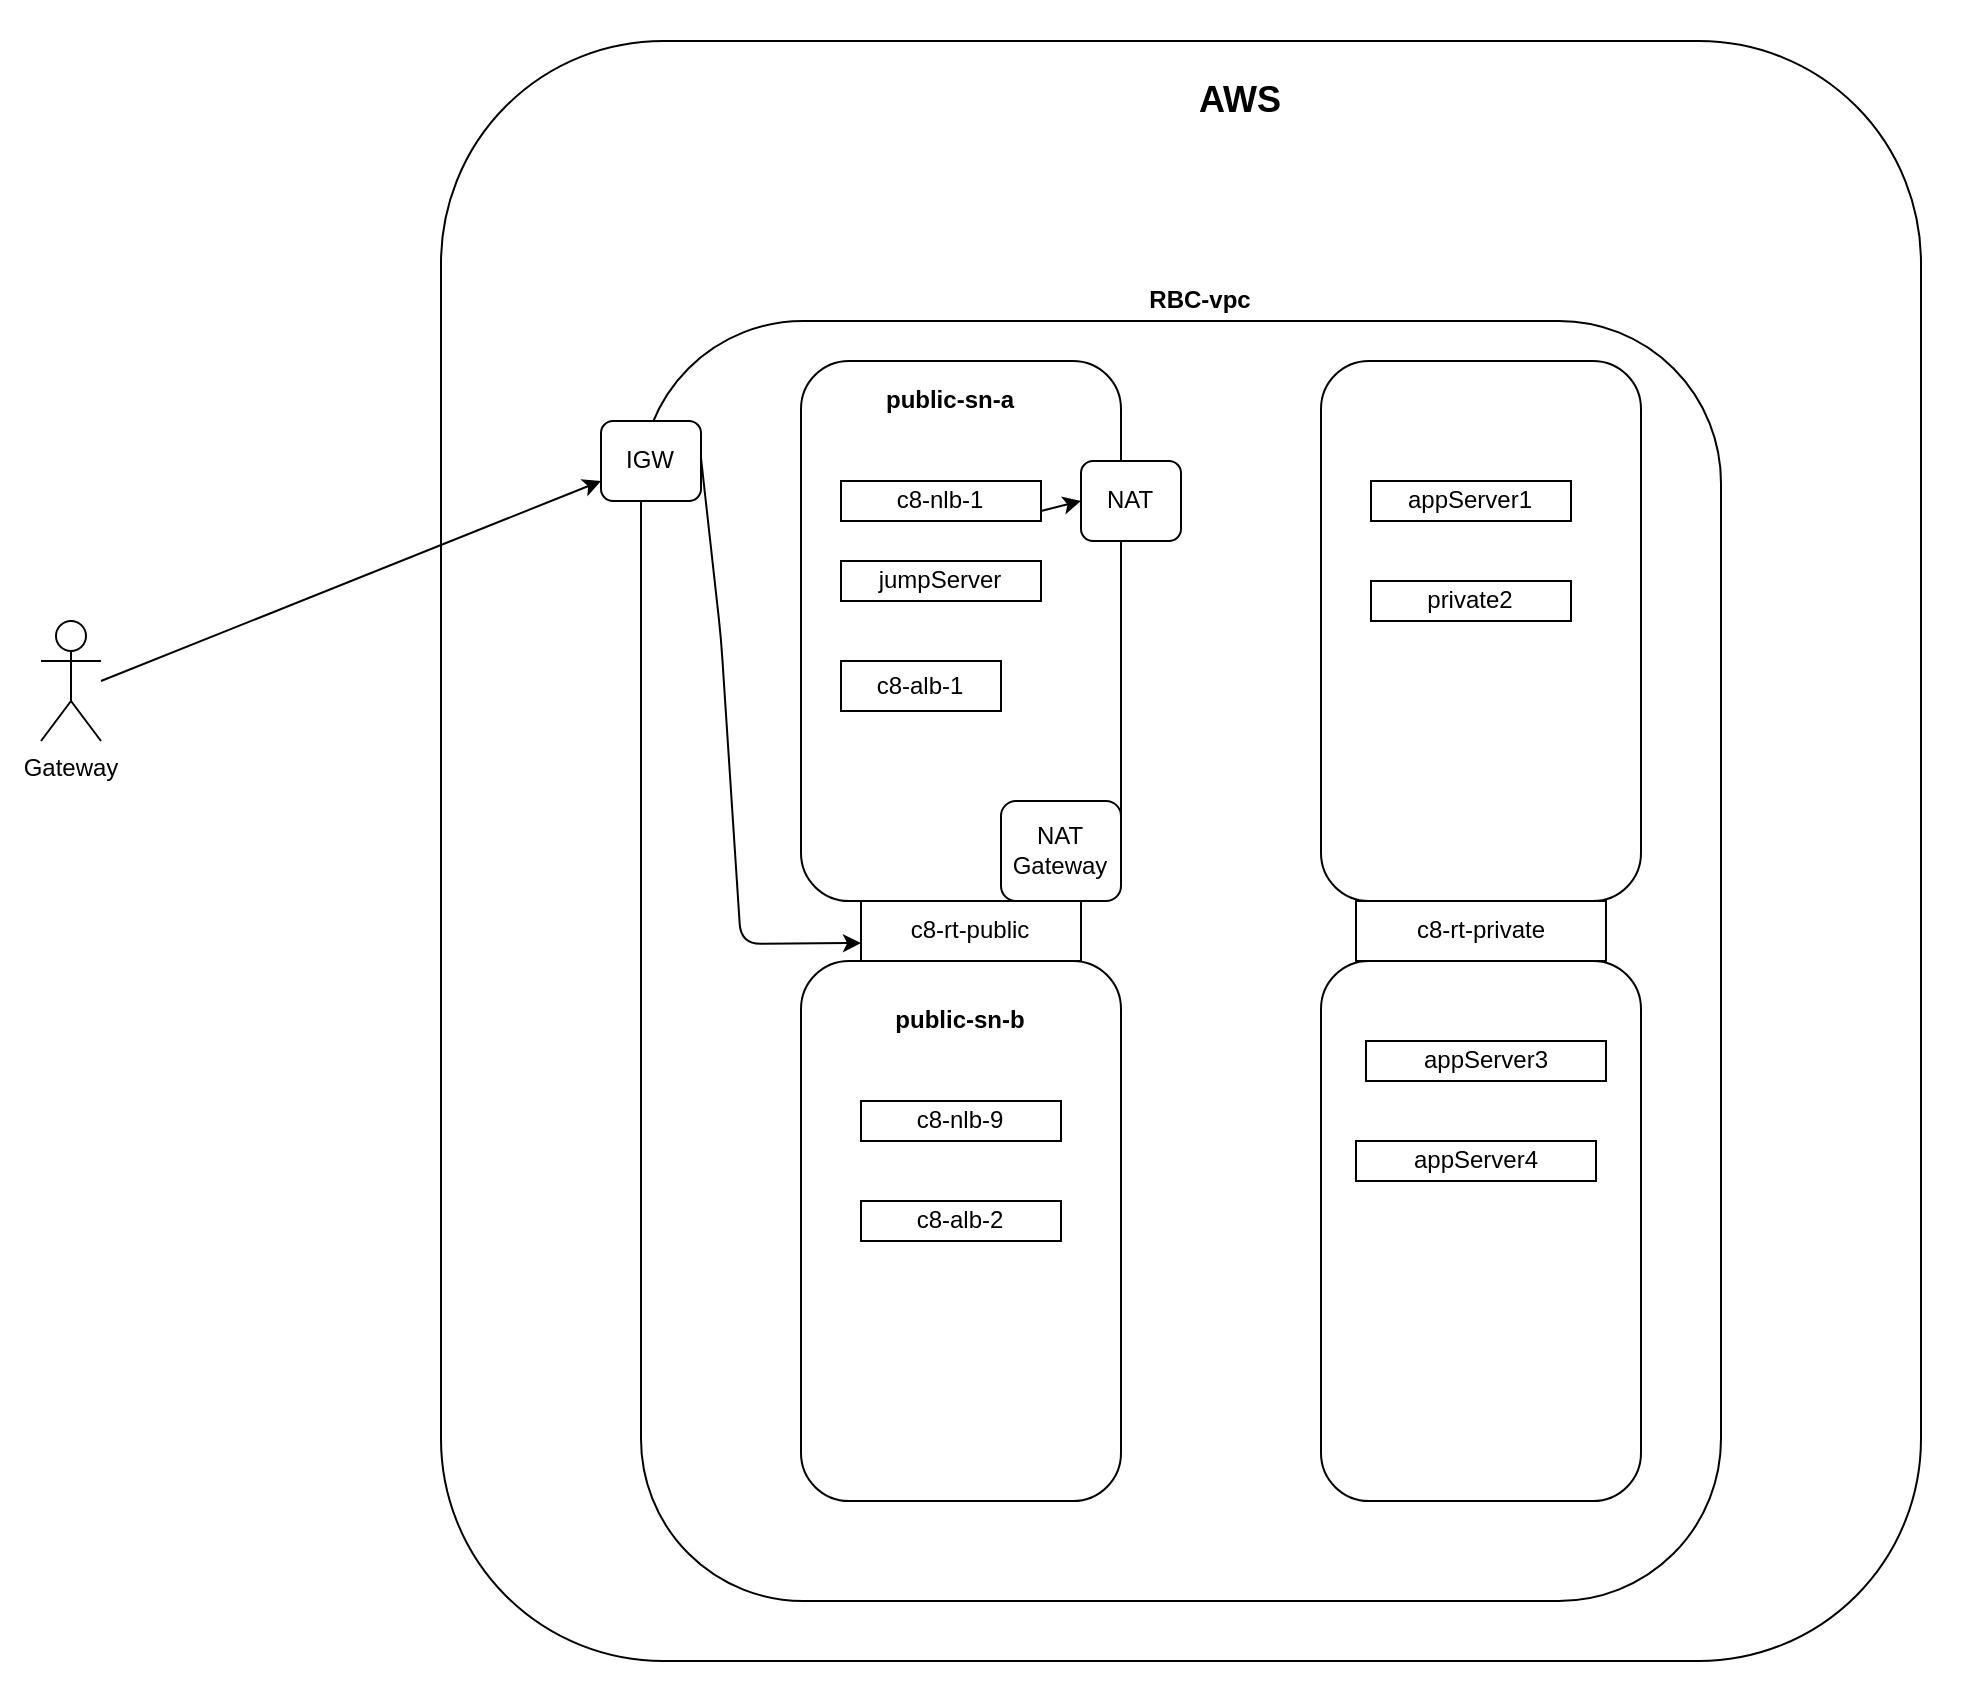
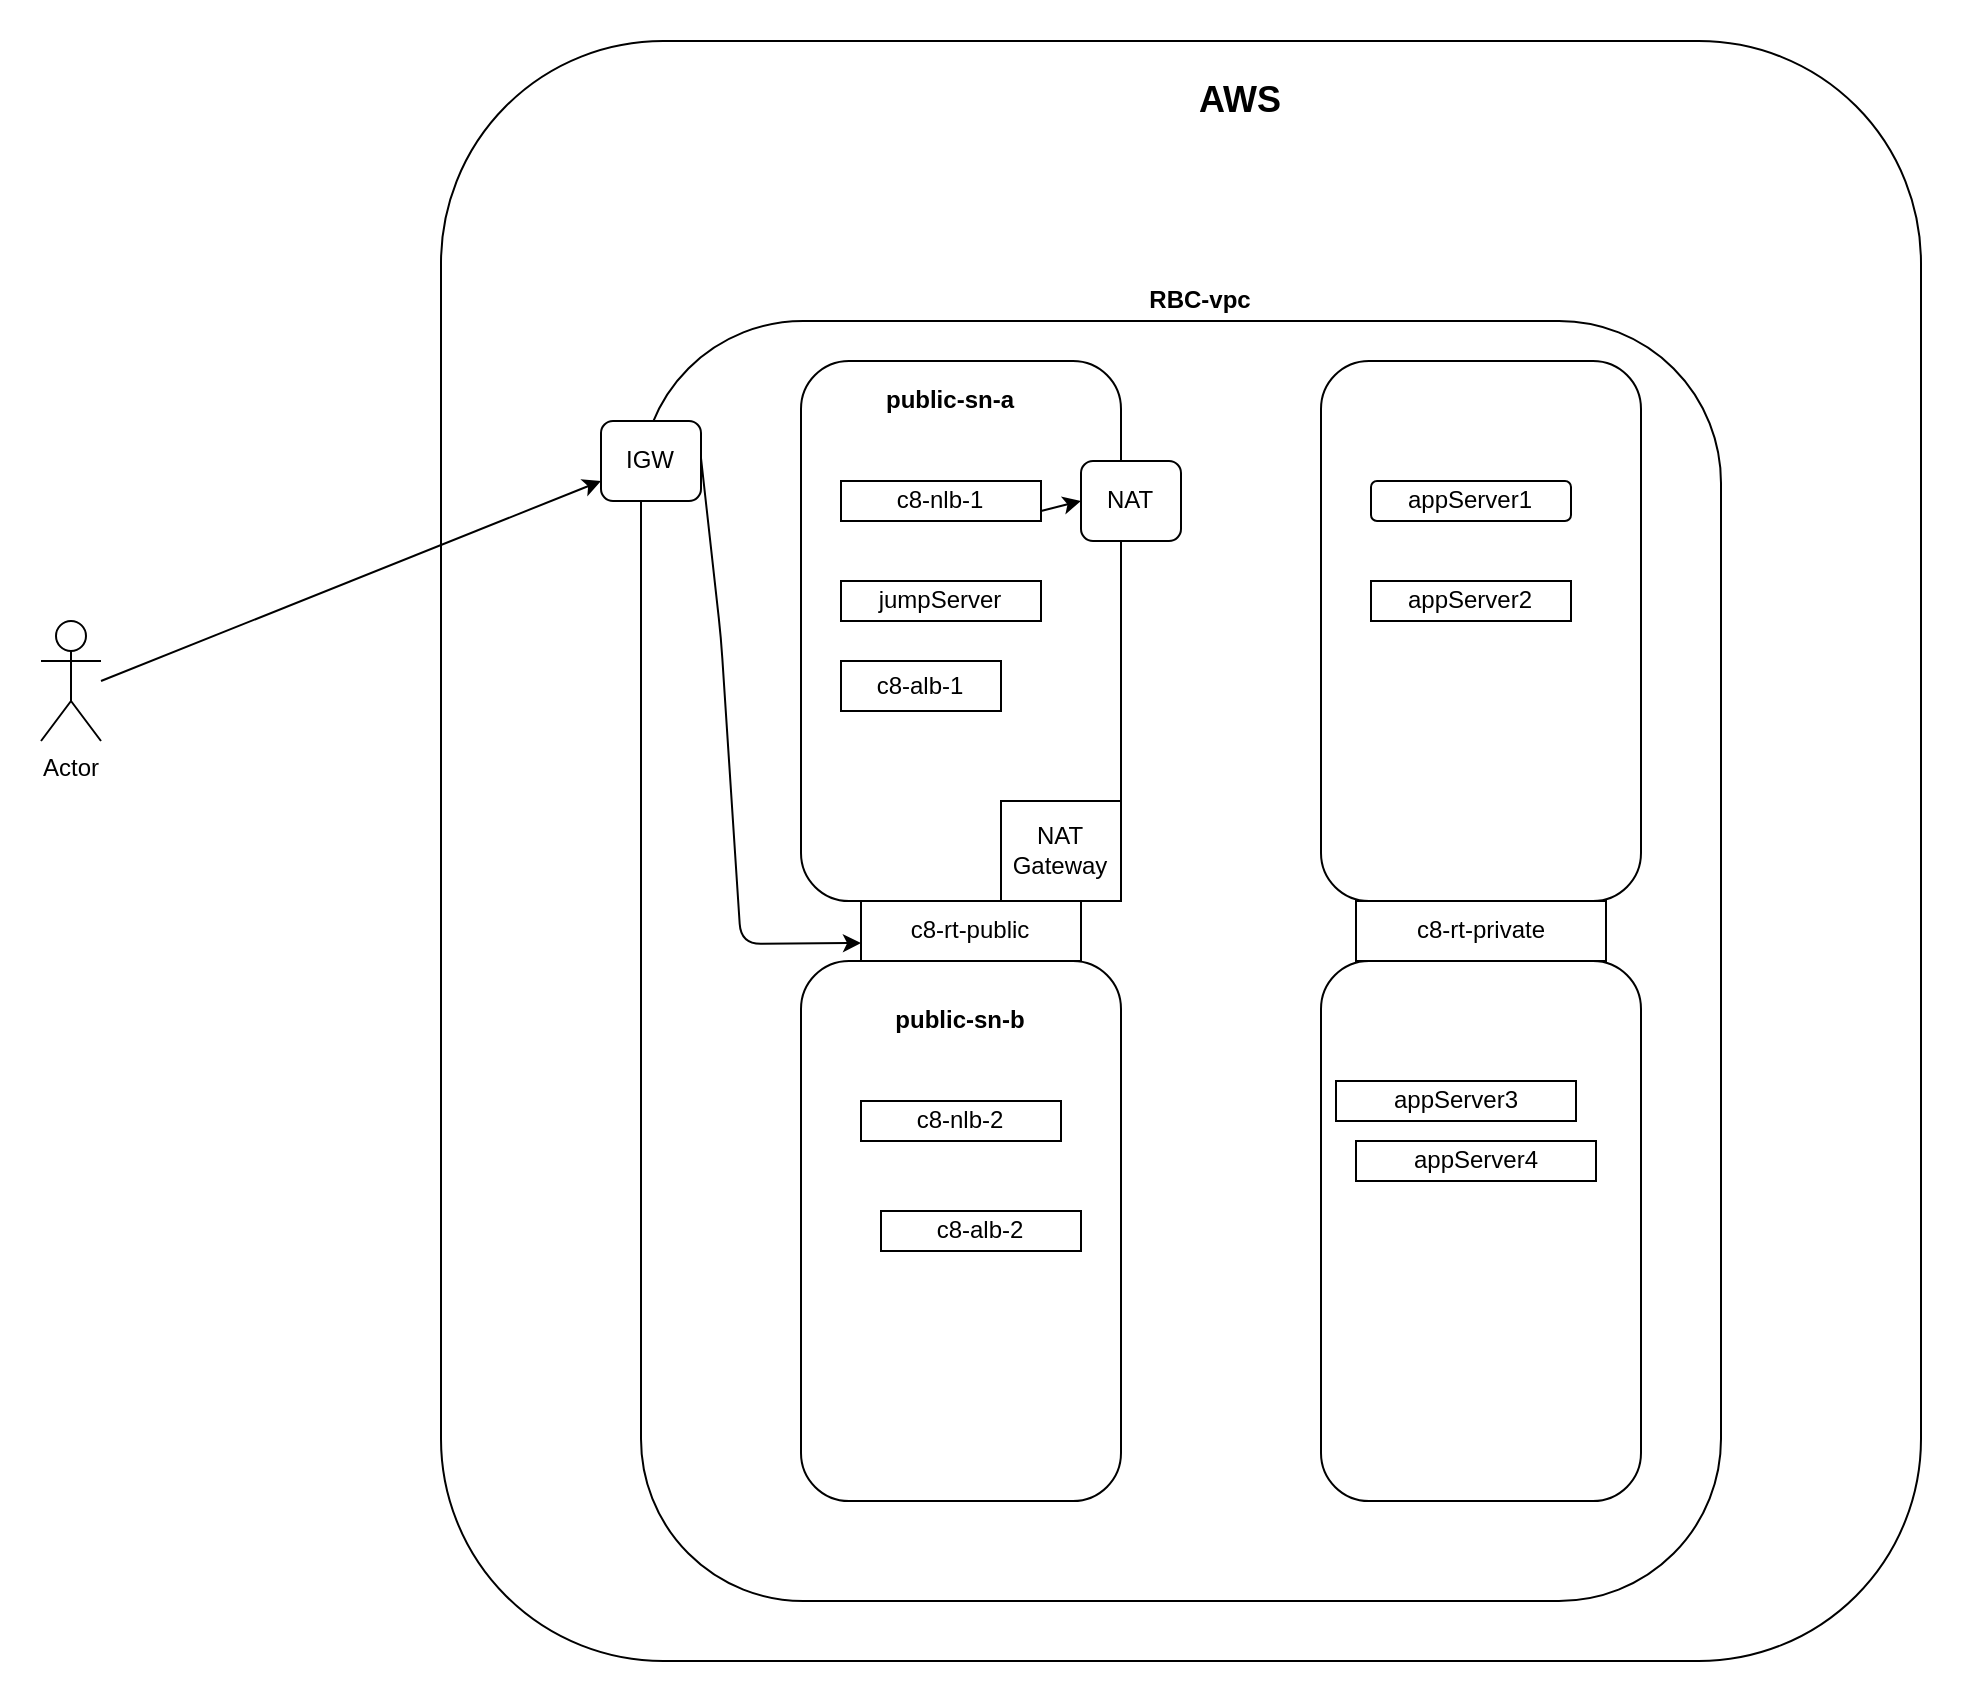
(1471, 501) -> (1471, 501)
(941, 581) -> (941, 601)
(1471, 601) -> (1471, 601)
(72, 769) -> (72, 769)
(1061, 851) -> (1061, 851)
(1486, 1061) -> (1456, 1101)
(961, 1121) -> (961, 1121)
(961, 1221) -> (981, 1231)
